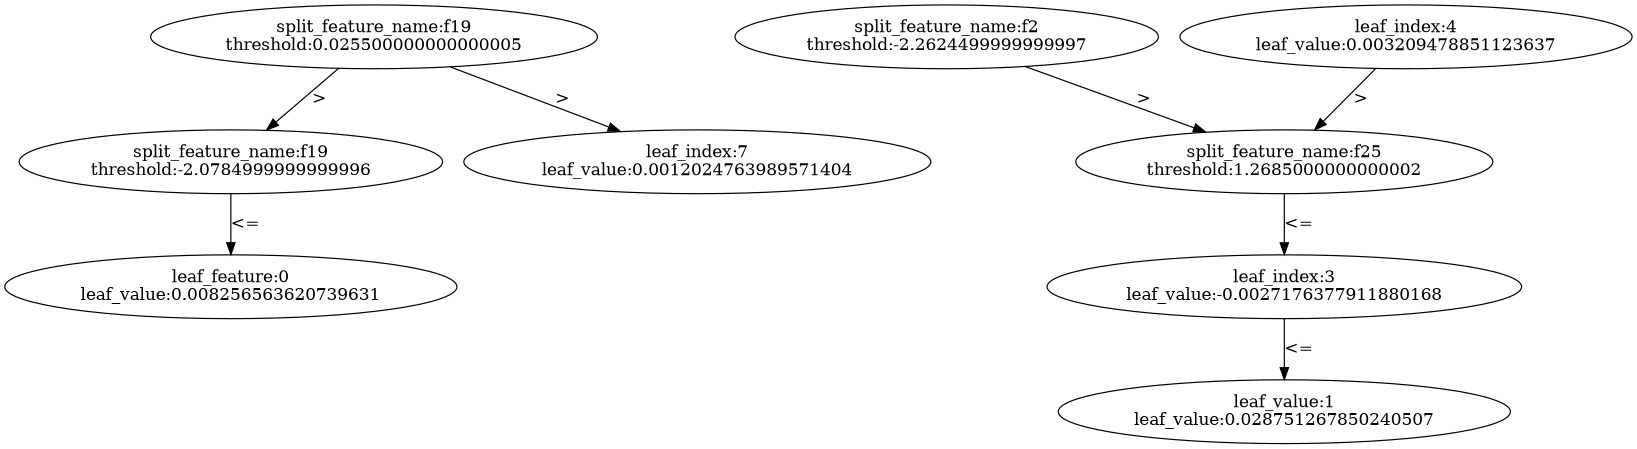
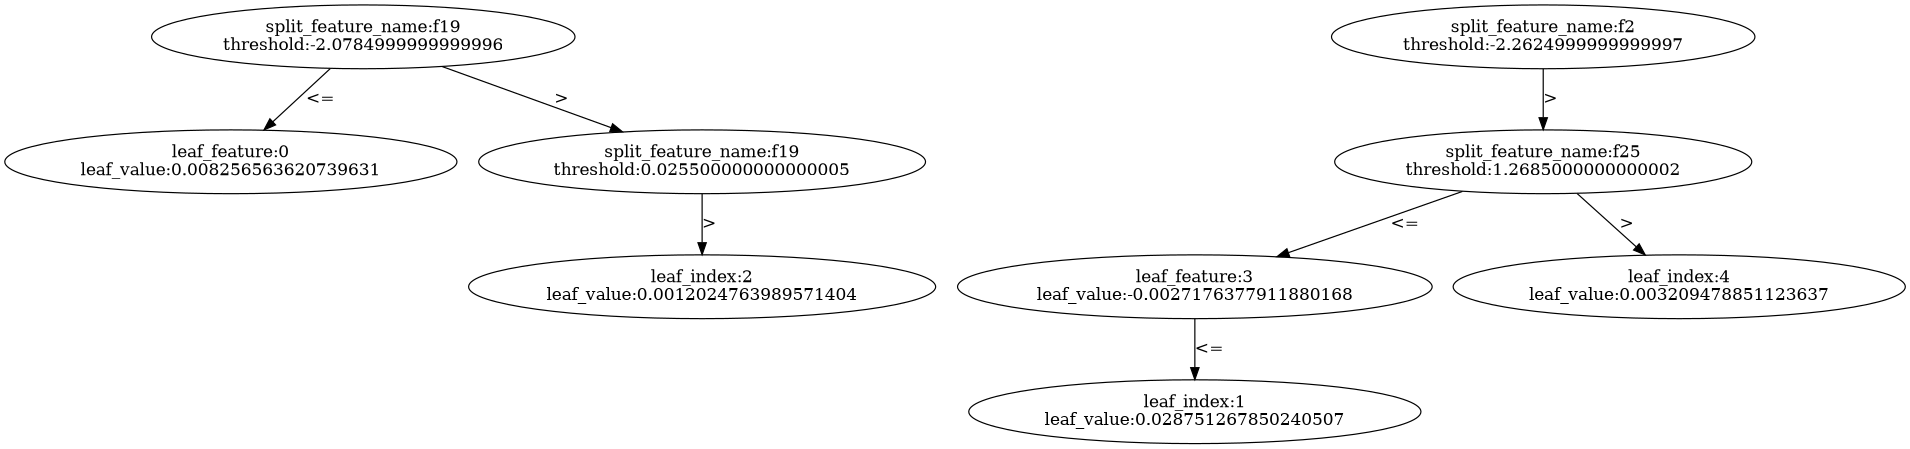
(947, 37) -> (1543, 37)
(307, 95) -> (527, 97)
(1349, 95) -> (1607, 220)
(697, 162) -> (702, 287)
(1284, 287) -> (1195, 287)
(1284, 412) -> (1195, 412)
